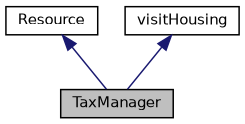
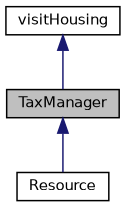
(89, 68) -> (63, 153)
